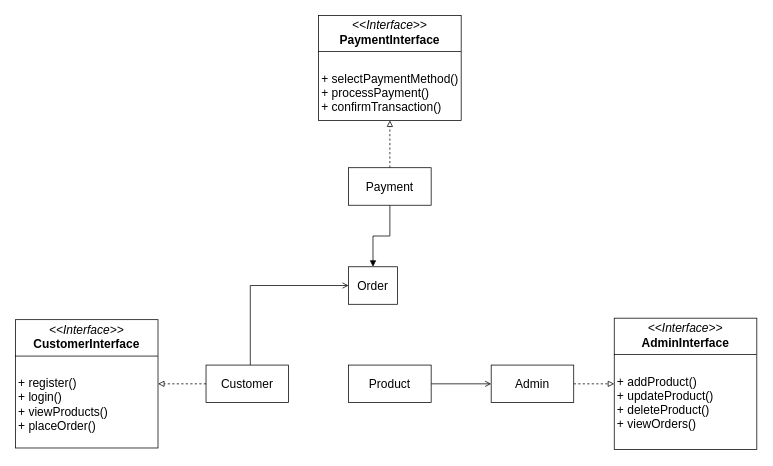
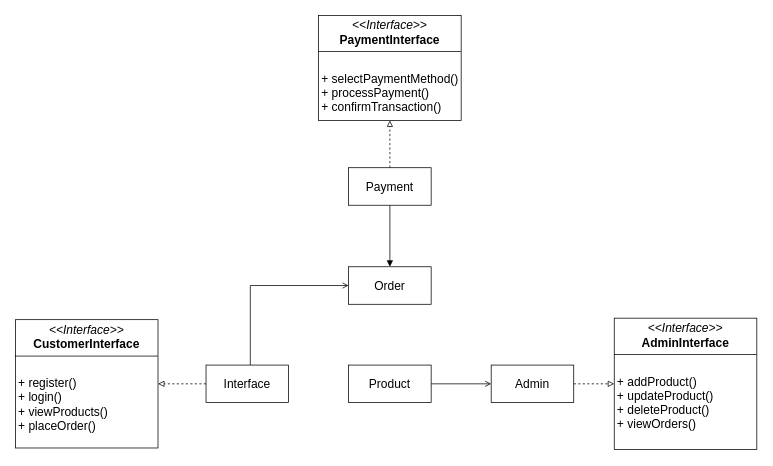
(373, 285) -> (390, 285)
(247, 384) -> (247, 384)
